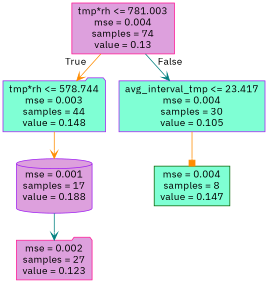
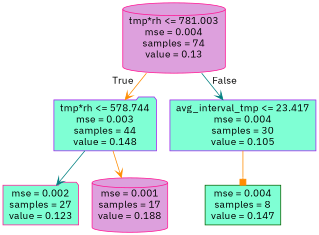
(123, 28) -> (174, 38)
(54, 186) -> (130, 205)
(54, 223) -> (73, 165)
(54, 260) -> (41, 205)
